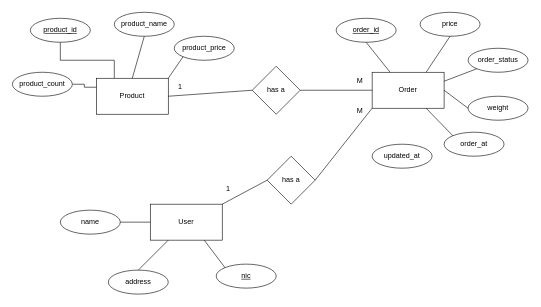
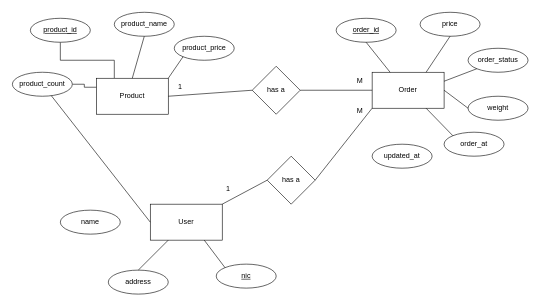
(135, 222) -> (101, 159)
